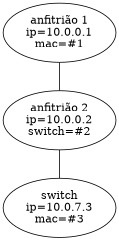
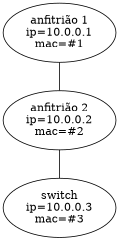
(60, 120) -> (60, 120)
(60, 208) -> (60, 208)
